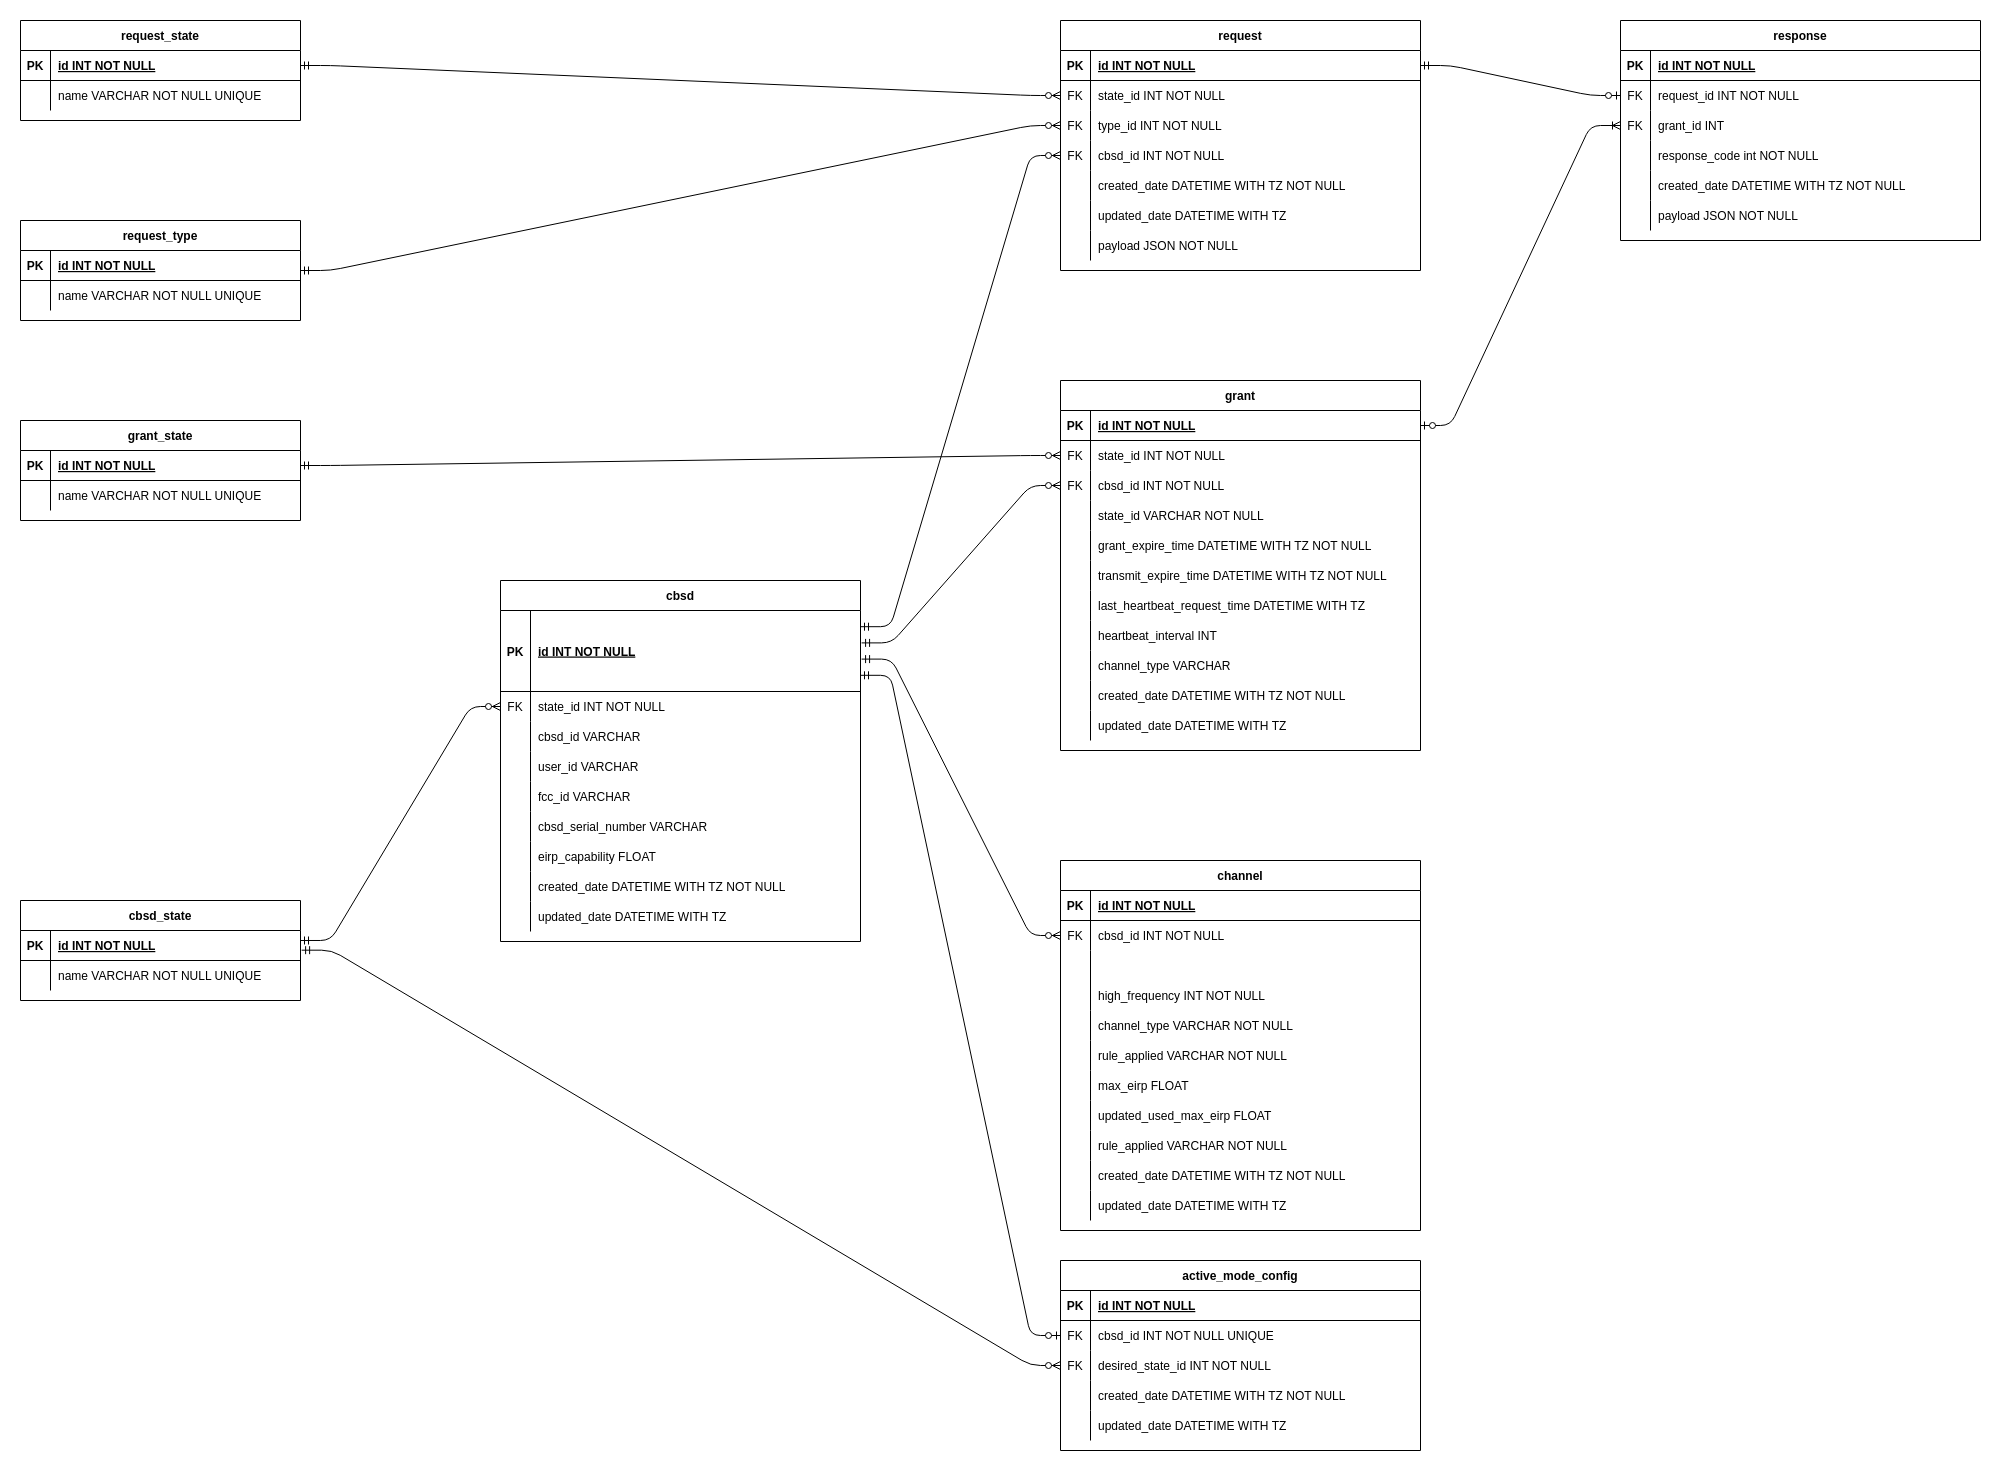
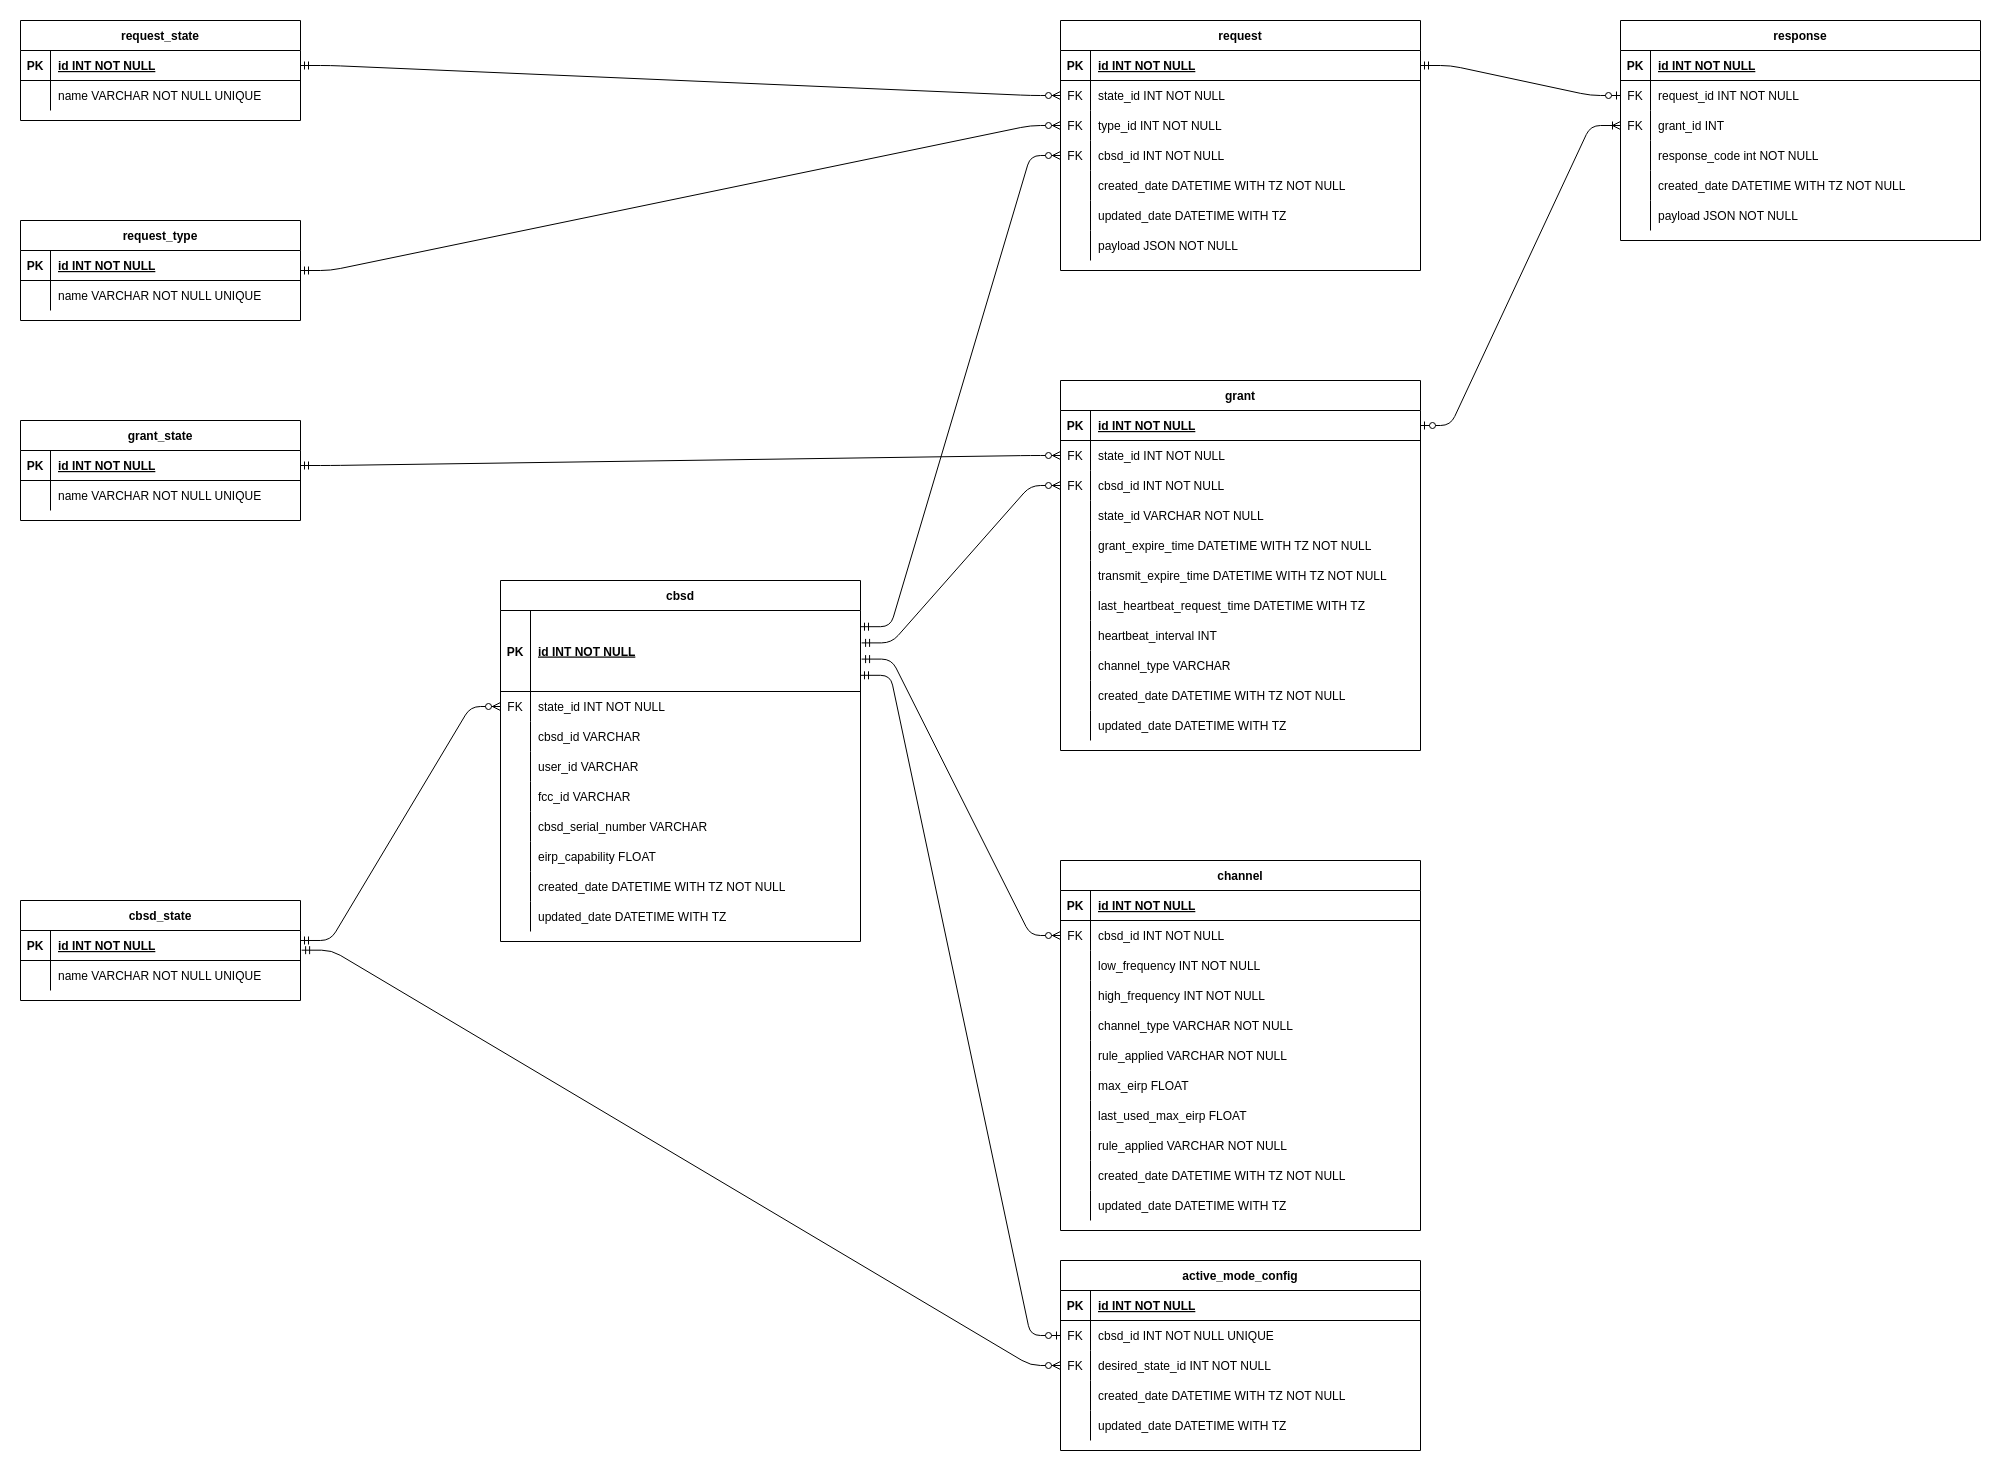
none -> (1256, 966)
(1186, 1116) -> (1174, 1116)
